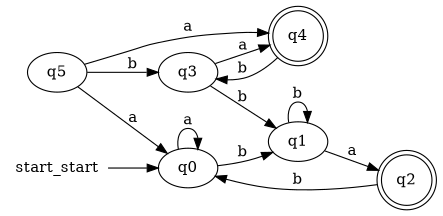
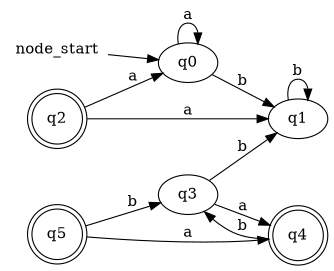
(57, 72) -> (57, 234)
(118, 117) -> none
(347, 159) -> (172, 119)
(57, 168) -> (57, 50)
(298, 180) -> (133, 76)
